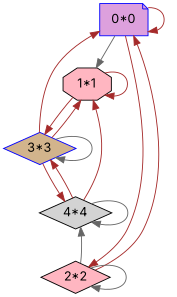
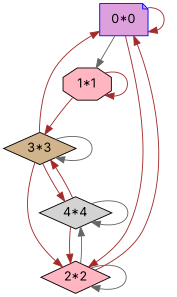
(64, 123) -> (28, 216)
(40, 148) -> (40, 148)
(101, 156) -> (70, 240)
